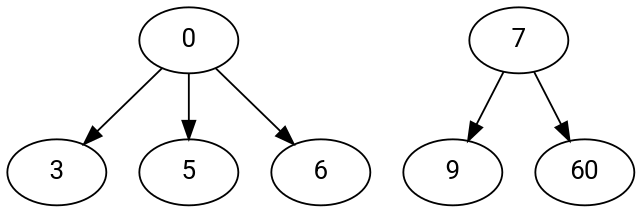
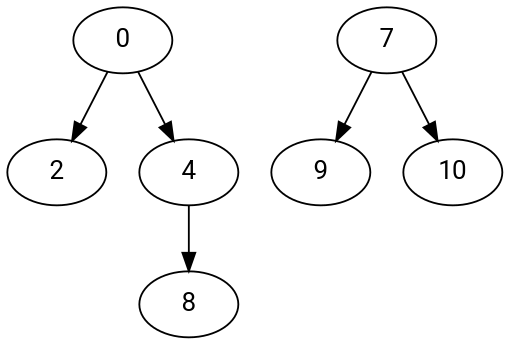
(57, 172) -> (57, 172)
(189, 172) -> none
(321, 172) -> (189, 172)
(585, 172) -> (453, 172)
none -> (189, 304)
